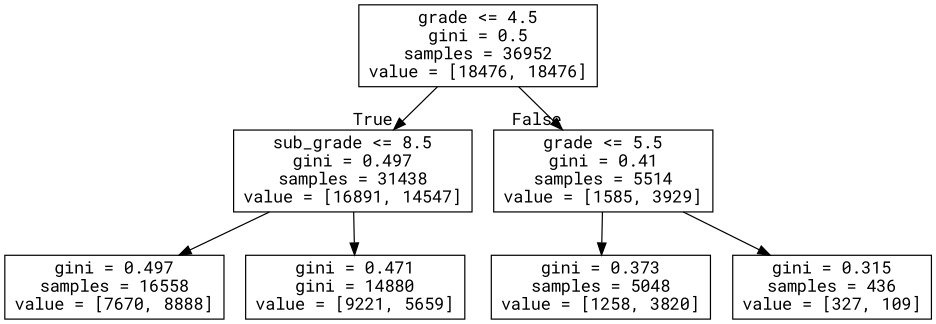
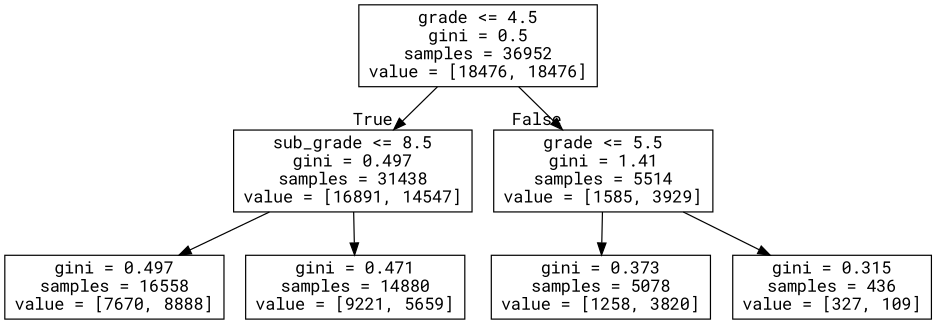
(603, 171) -> (603, 171)
(355, 287) -> (355, 287)
(601, 287) -> (601, 287)
